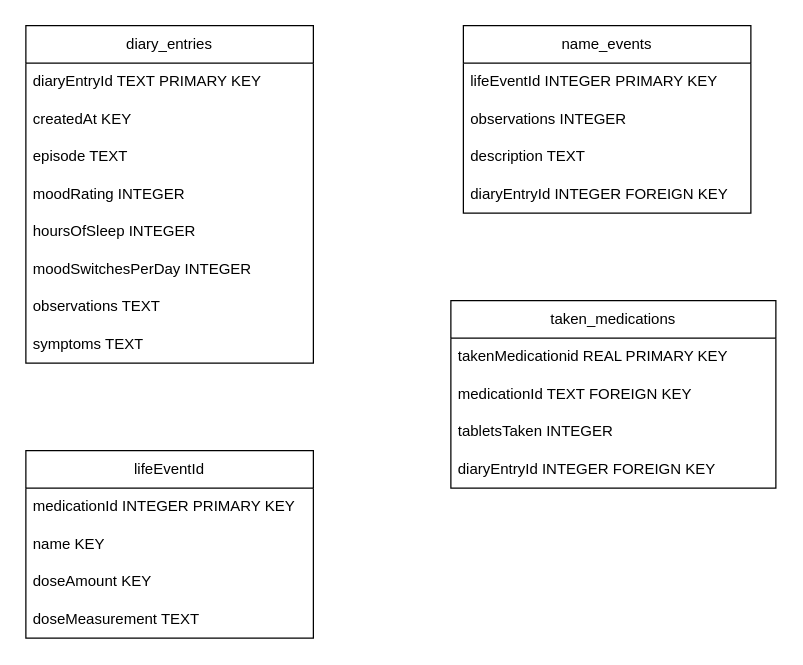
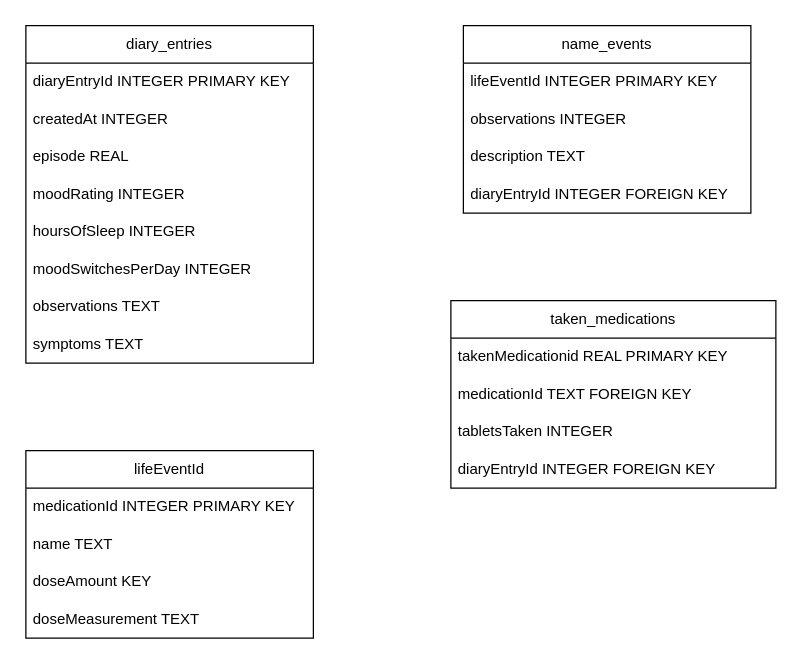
(147, 82) -> (160, 82)
(86, 119) -> (103, 119)
(80, 157) -> (80, 157)
(65, 544) -> (69, 544)
